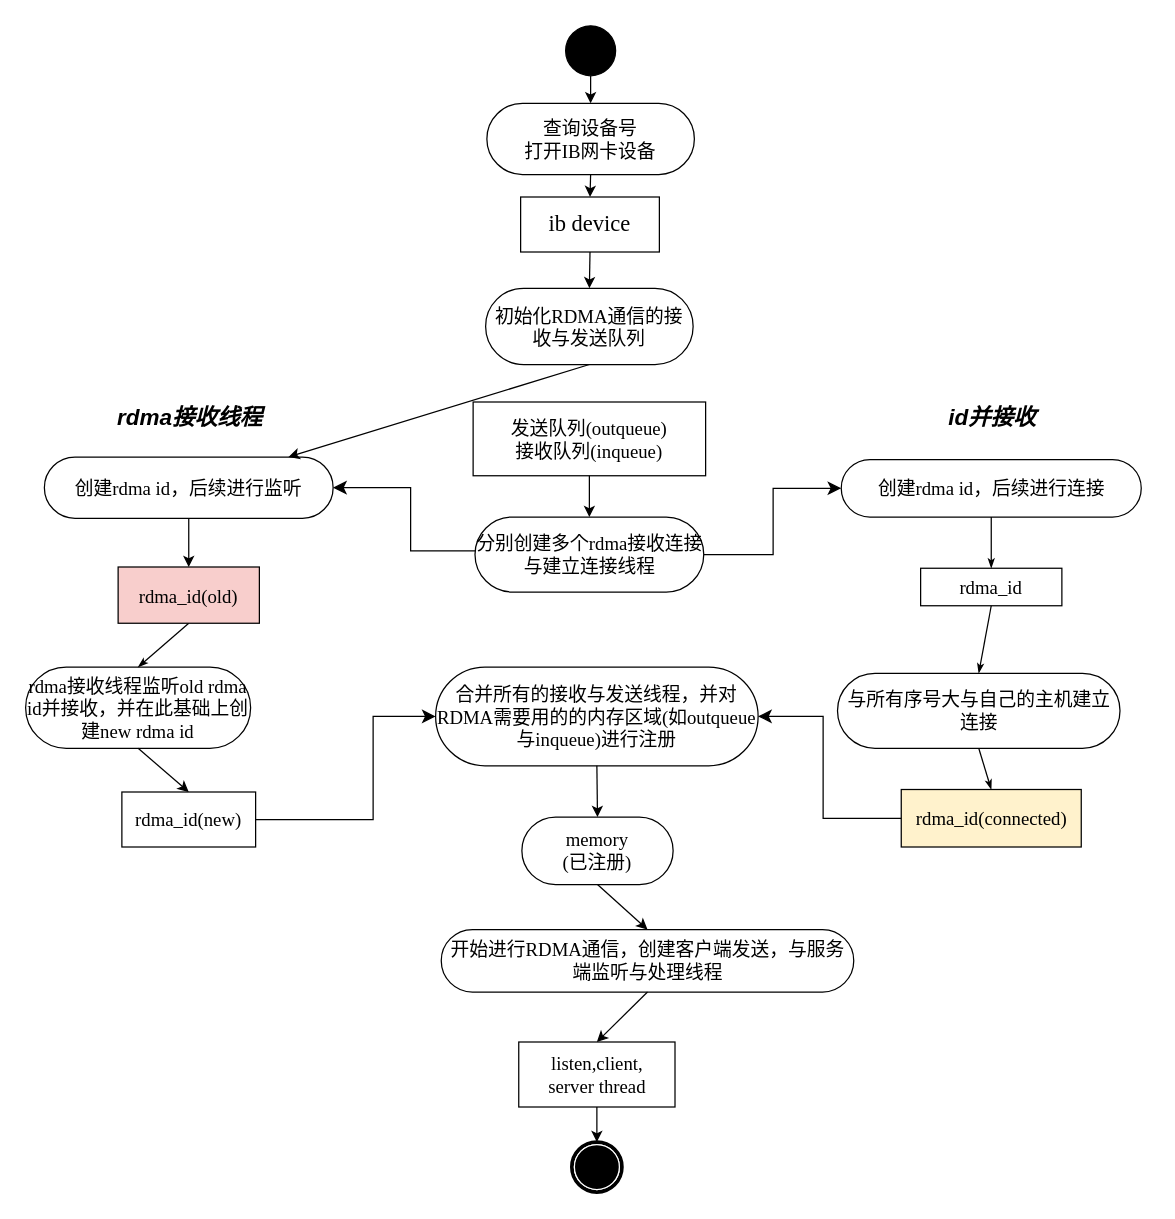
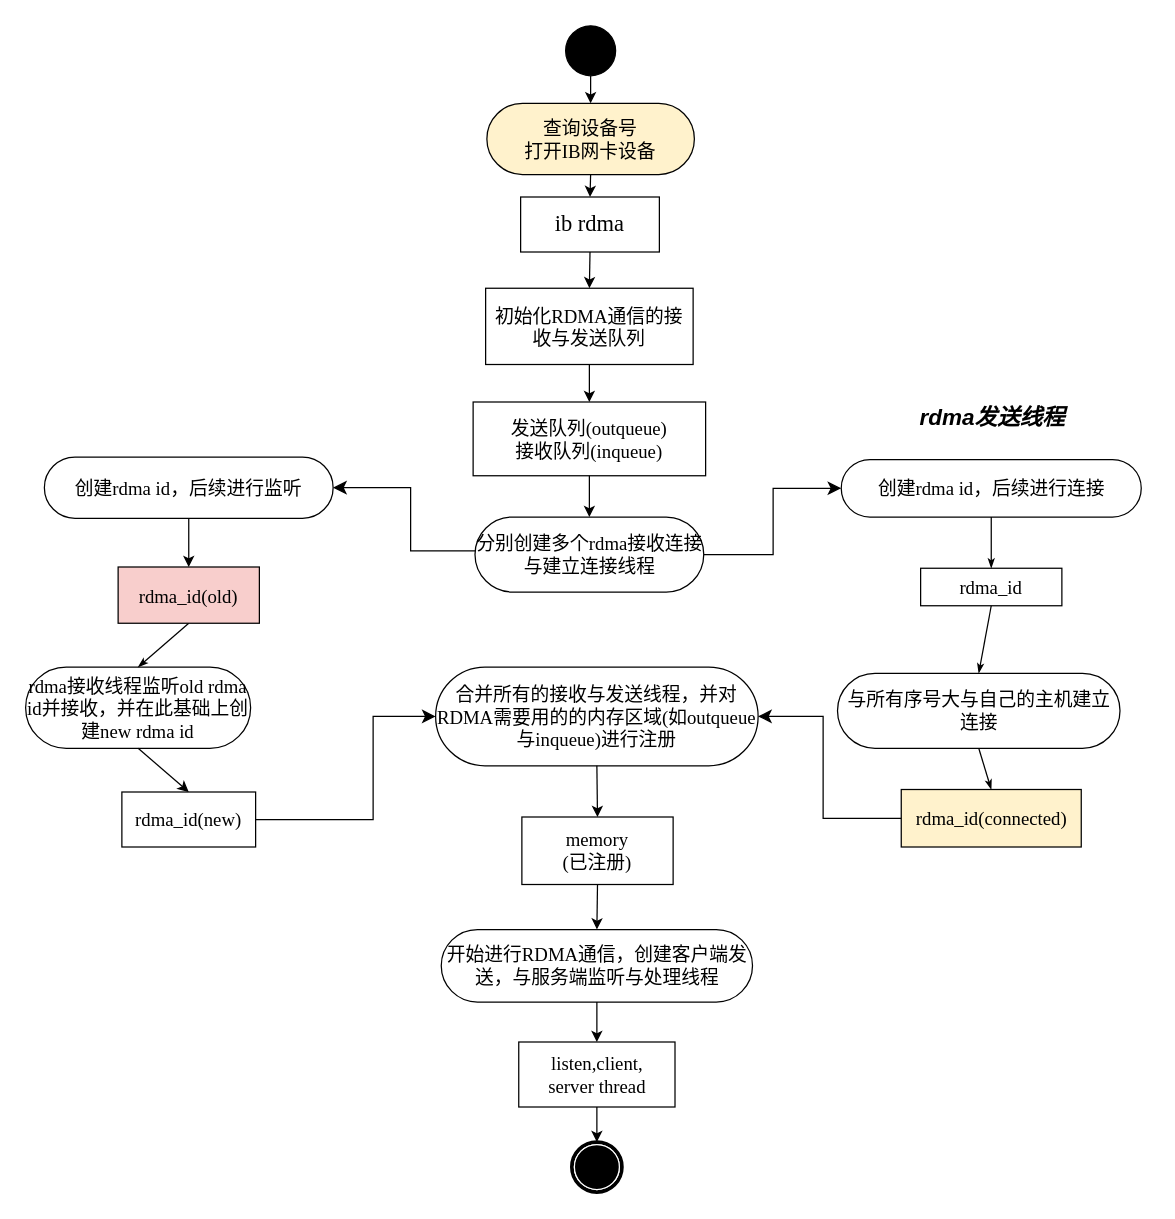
(591, 139) -> (591, 139)
(590, 224) -> (590, 224)
(589, 326) -> (589, 326)
(443, 409) -> (589, 379)
(189, 418) -> none
(993, 418) -> (993, 418)
(598, 851) -> (598, 851)
(648, 961) -> (597, 966)
